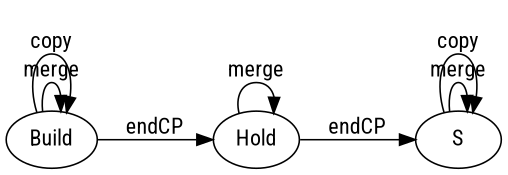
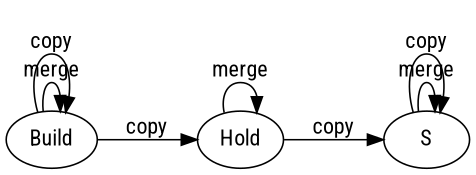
(155, 128) -> (147, 128)
(358, 128) -> (334, 128)
